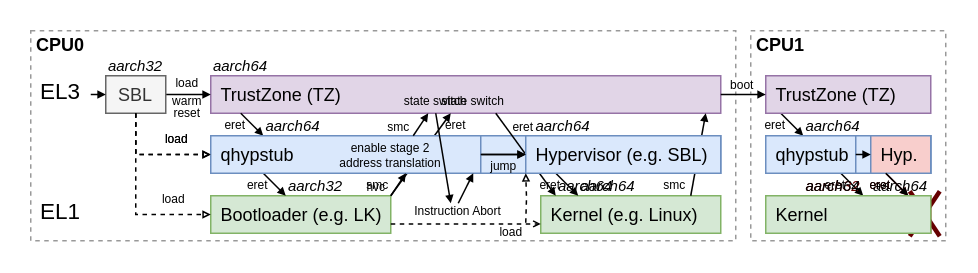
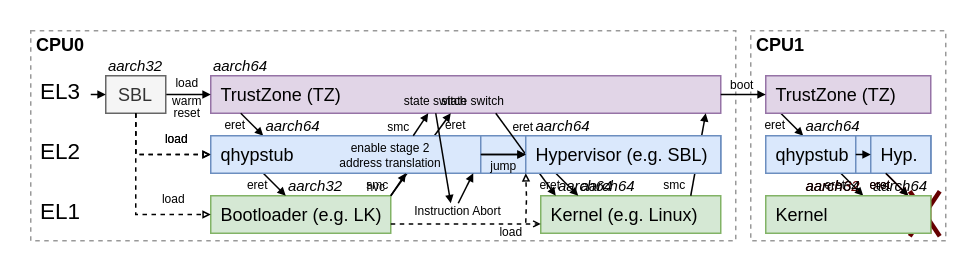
none -> (61, 151)
(901, 155) -> (901, 155)
